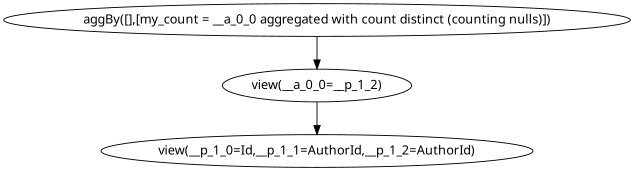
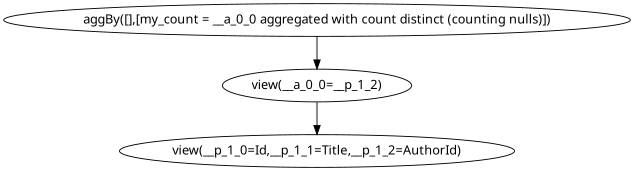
(317, 151) -> (317, 151)
